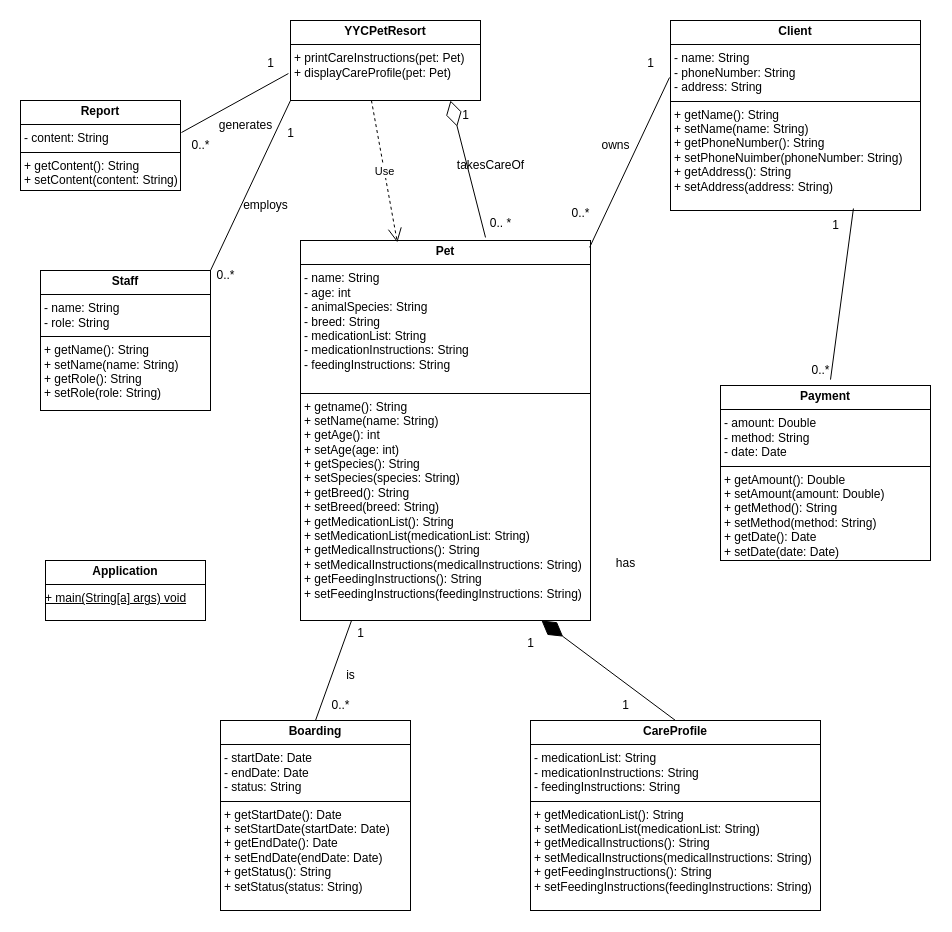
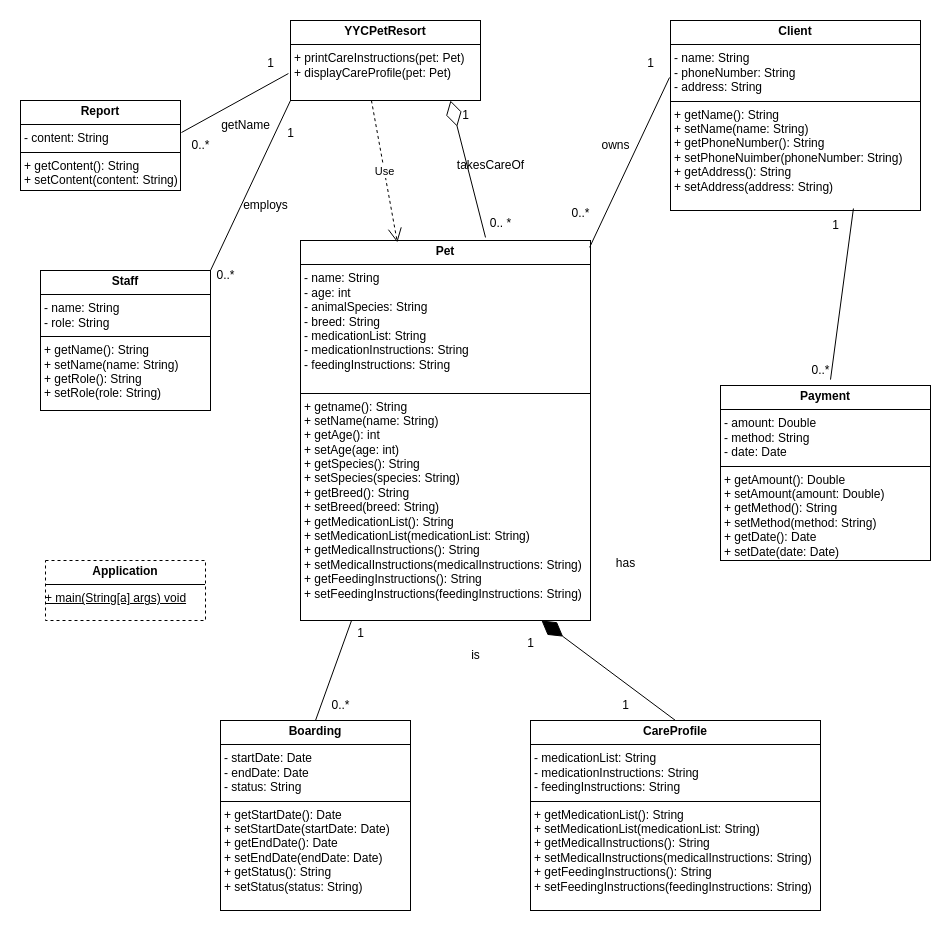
(246, 126) -> (246, 126)
(126, 591) -> (126, 591)
(351, 676) -> (476, 656)
